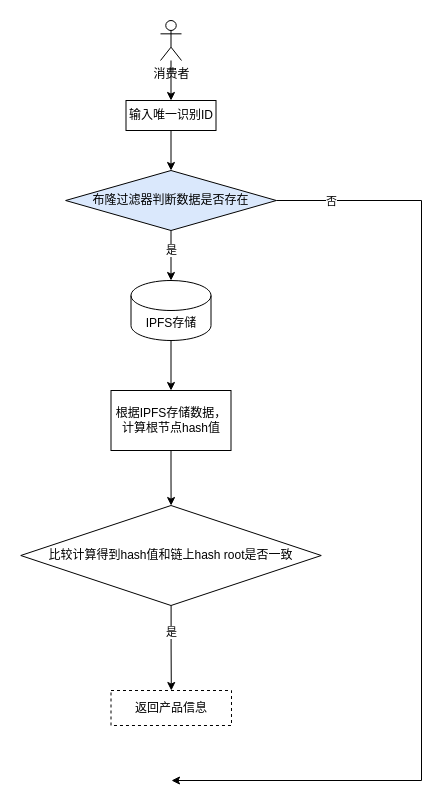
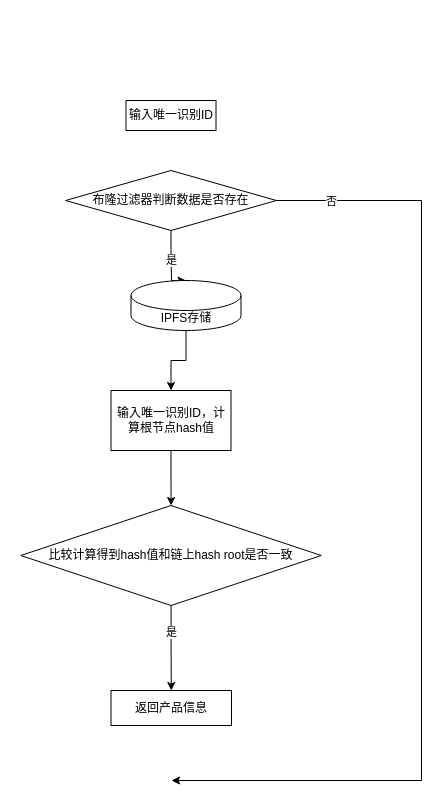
(171, 41) -> none
(171, 77) -> none
(171, 147) -> none
(171, 201) -> (171, 201)
(171, 311) -> (186, 306)
(172, 421) -> (172, 421)
(171, 708) -> (171, 708)
